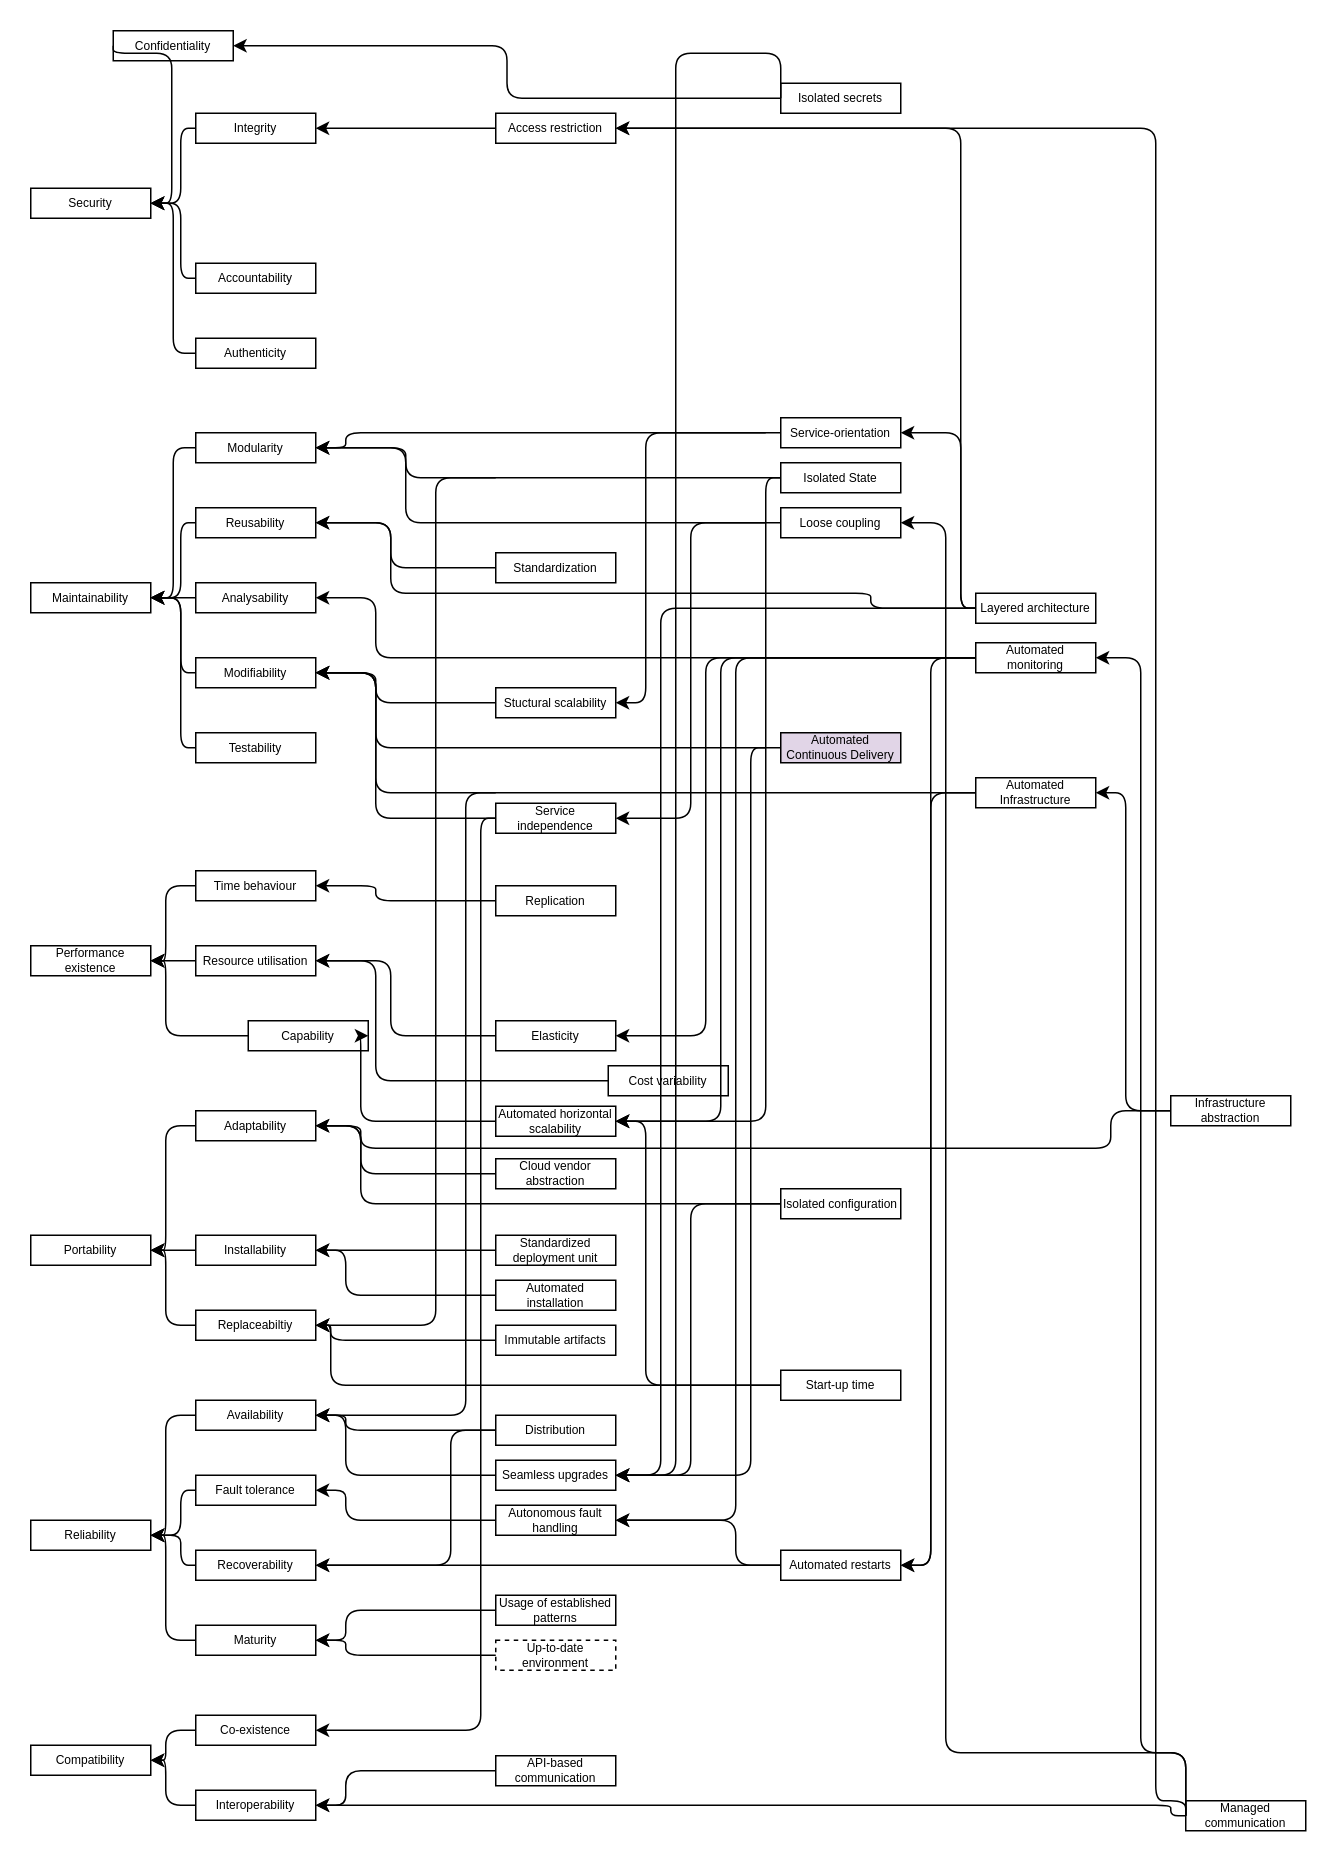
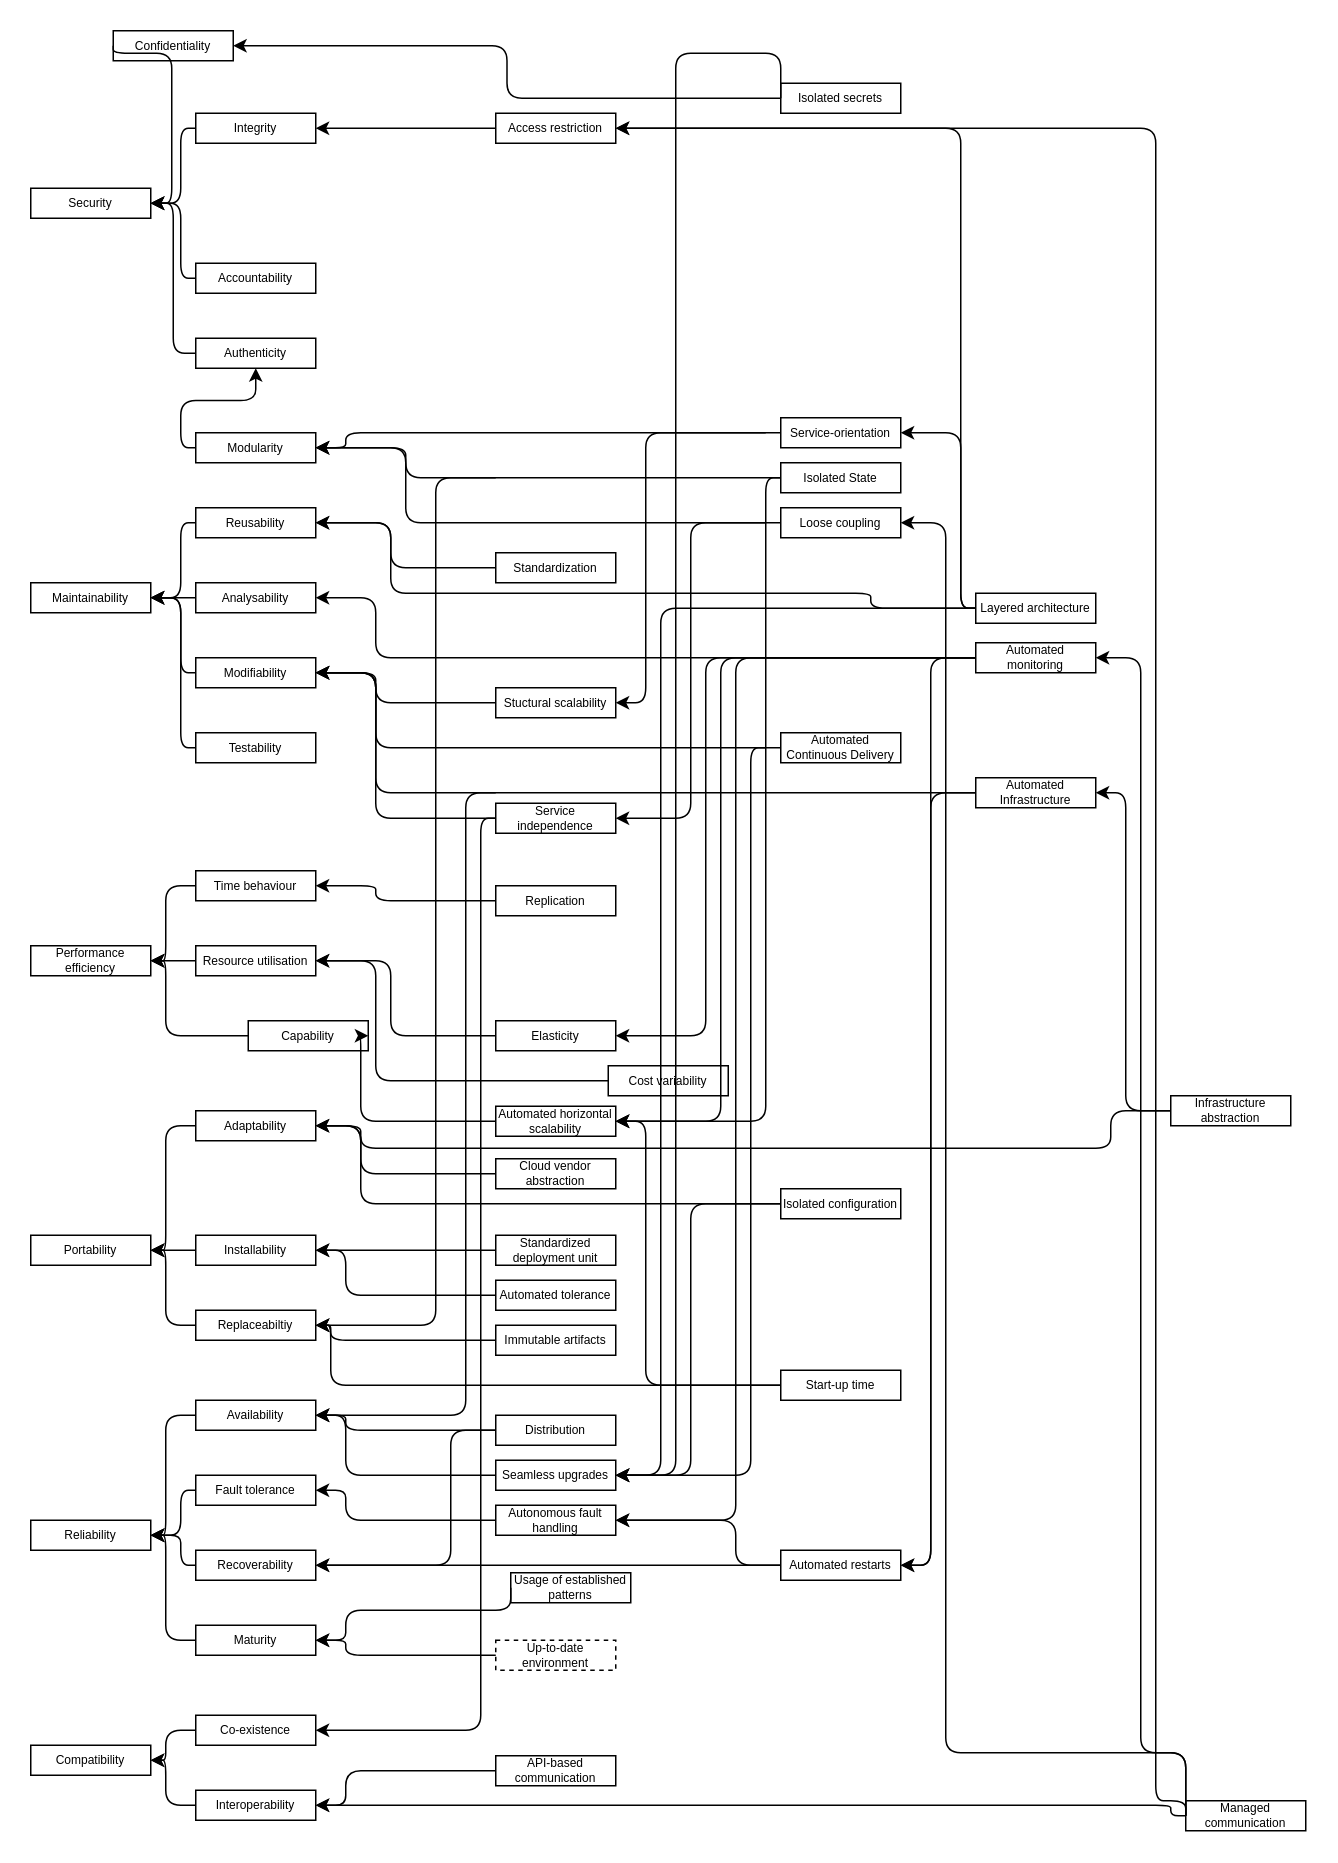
(173, 519) -> (206, 401)
(841, 748) -> (841, 748)
(91, 961) -> (91, 961)
(556, 1295) -> (556, 1295)
(556, 1610) -> (571, 1588)
